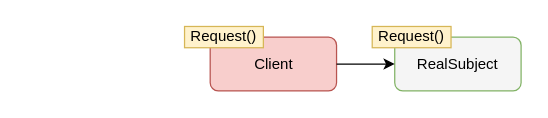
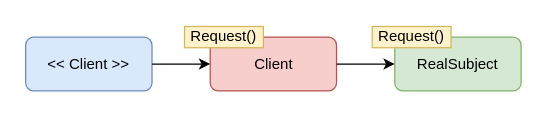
none -> (89, 64)
none -> (177, 64)
(458, 64) -> (458, 64)
